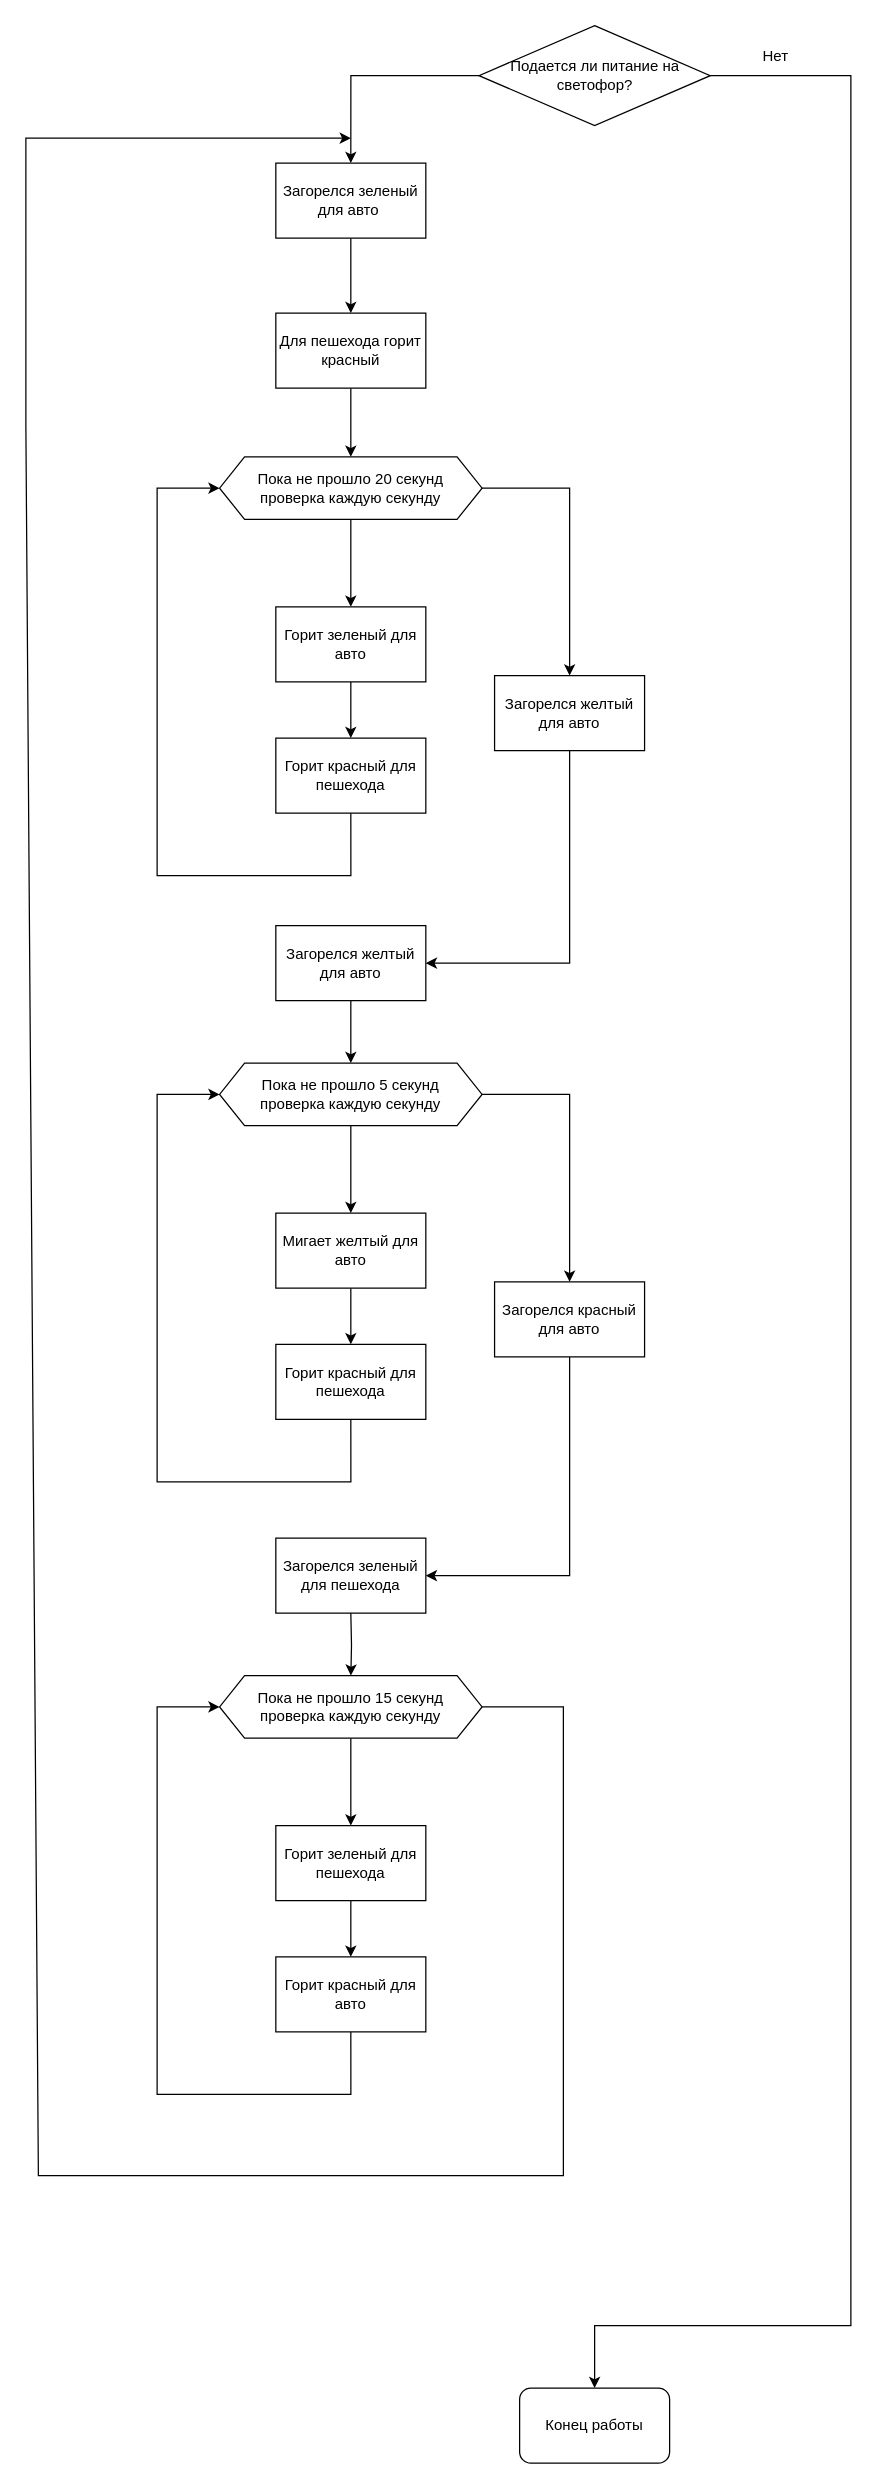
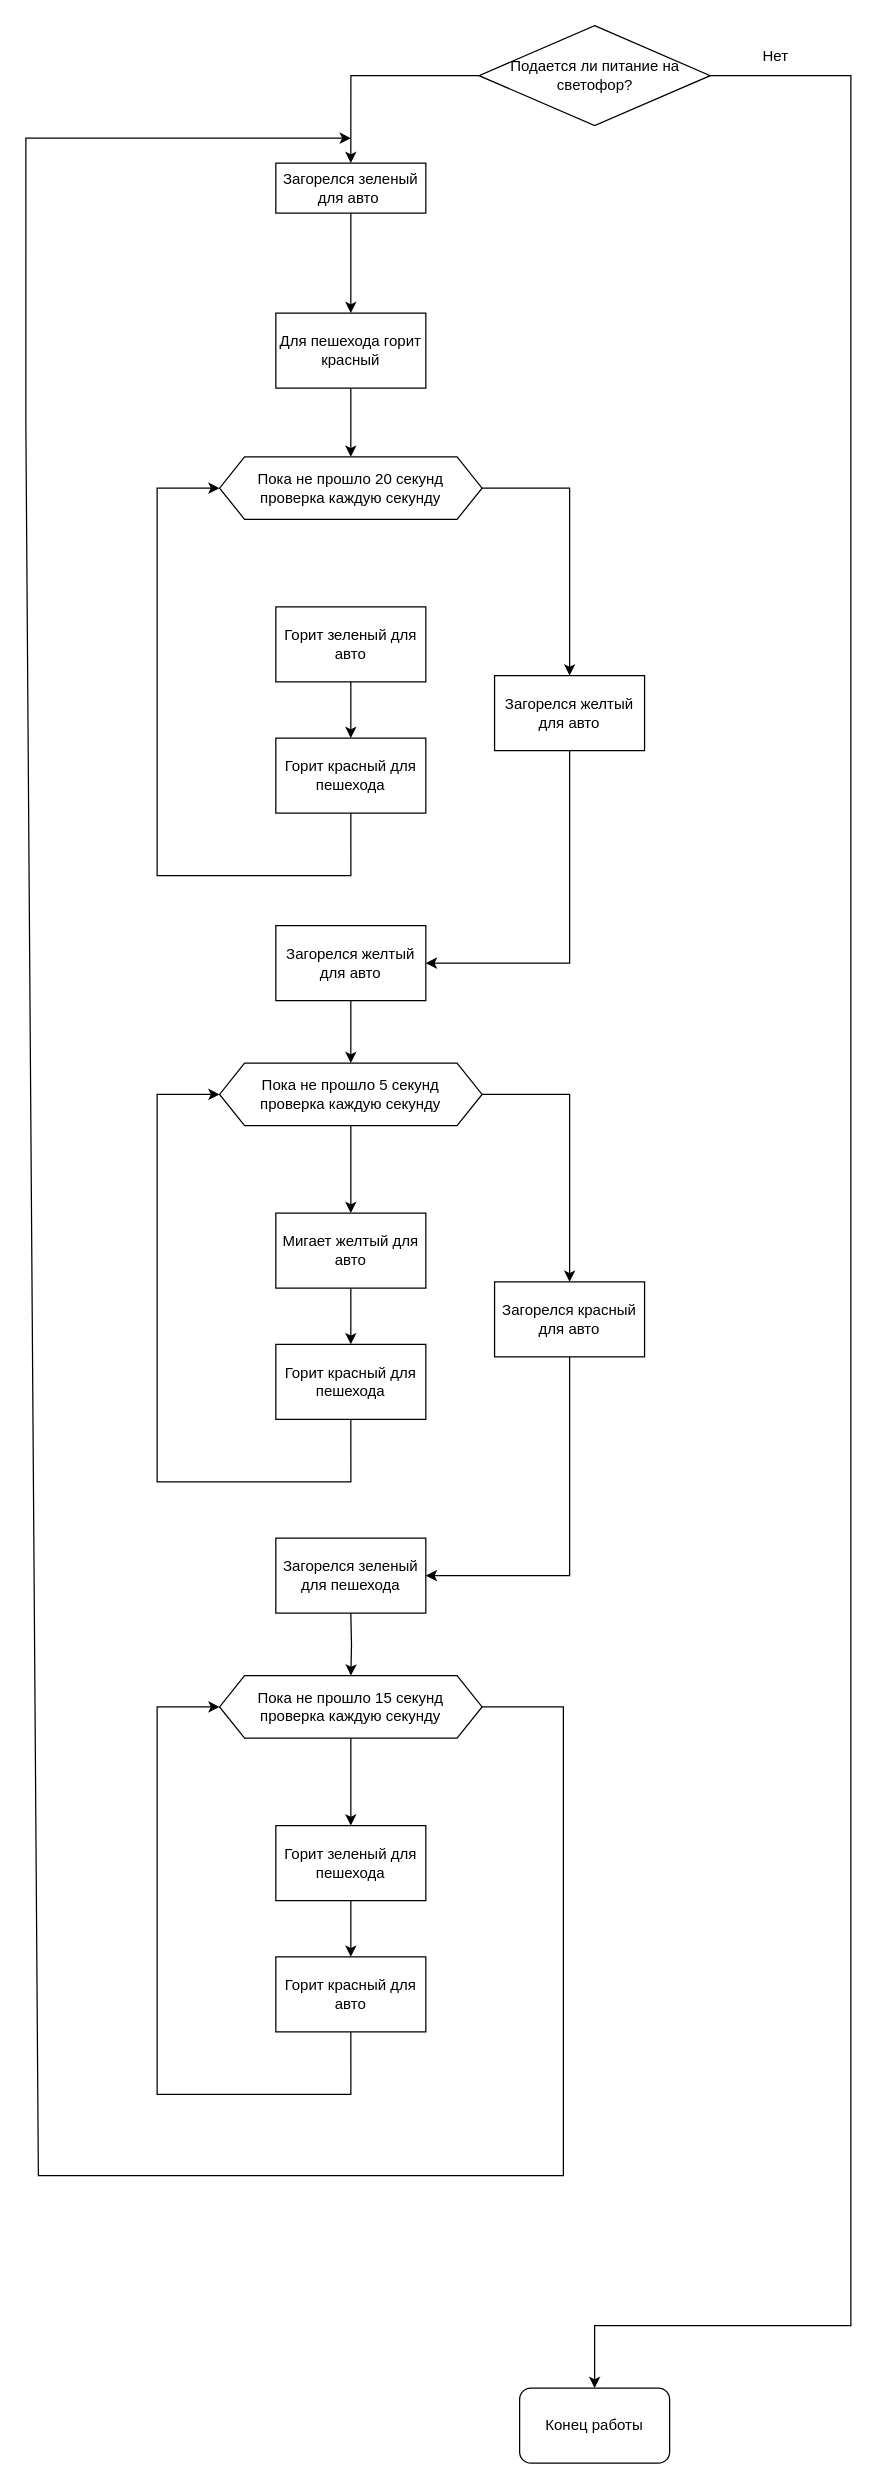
(351, 201) -> (351, 188)
(351, 559) -> none
